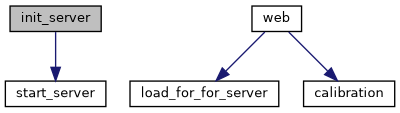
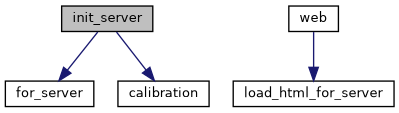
(308, 51) -> (131, 51)
(56, 94) -> (50, 94)
(204, 94) -> (314, 94)
